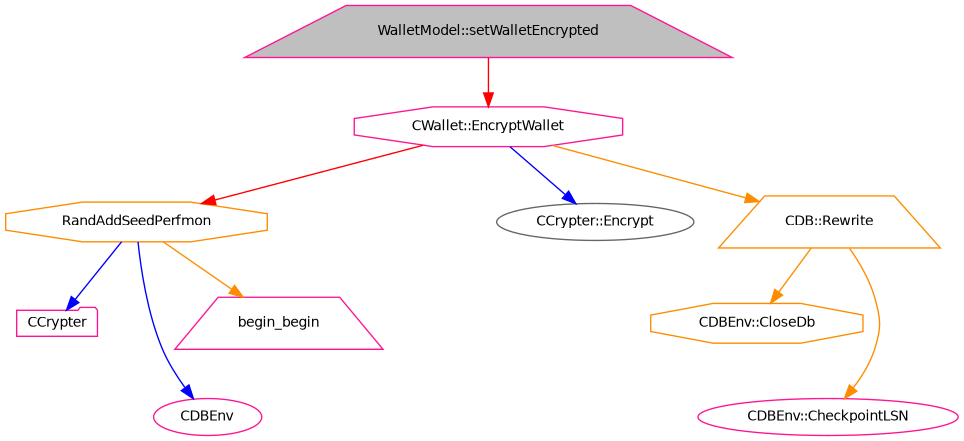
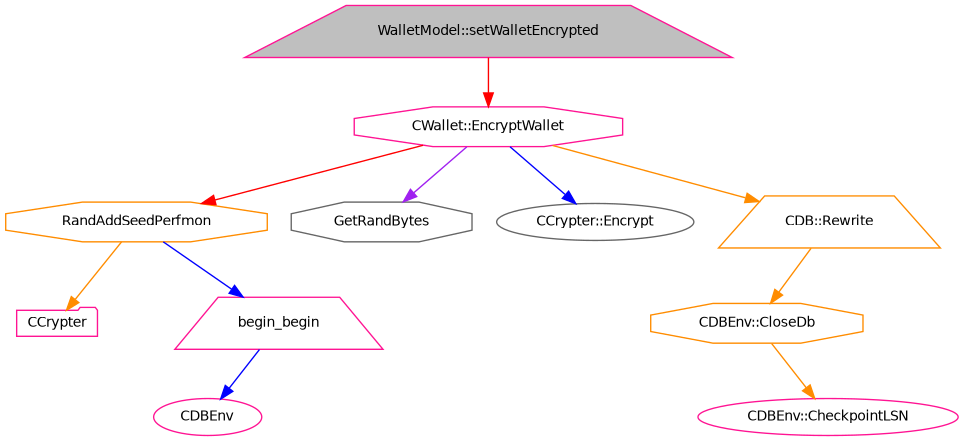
none -> (382, 222)
(197, 266) -> (197, 266)
(98, 271) -> (98, 271)
(152, 318) -> (244, 369)
(879, 318) -> (789, 366)
